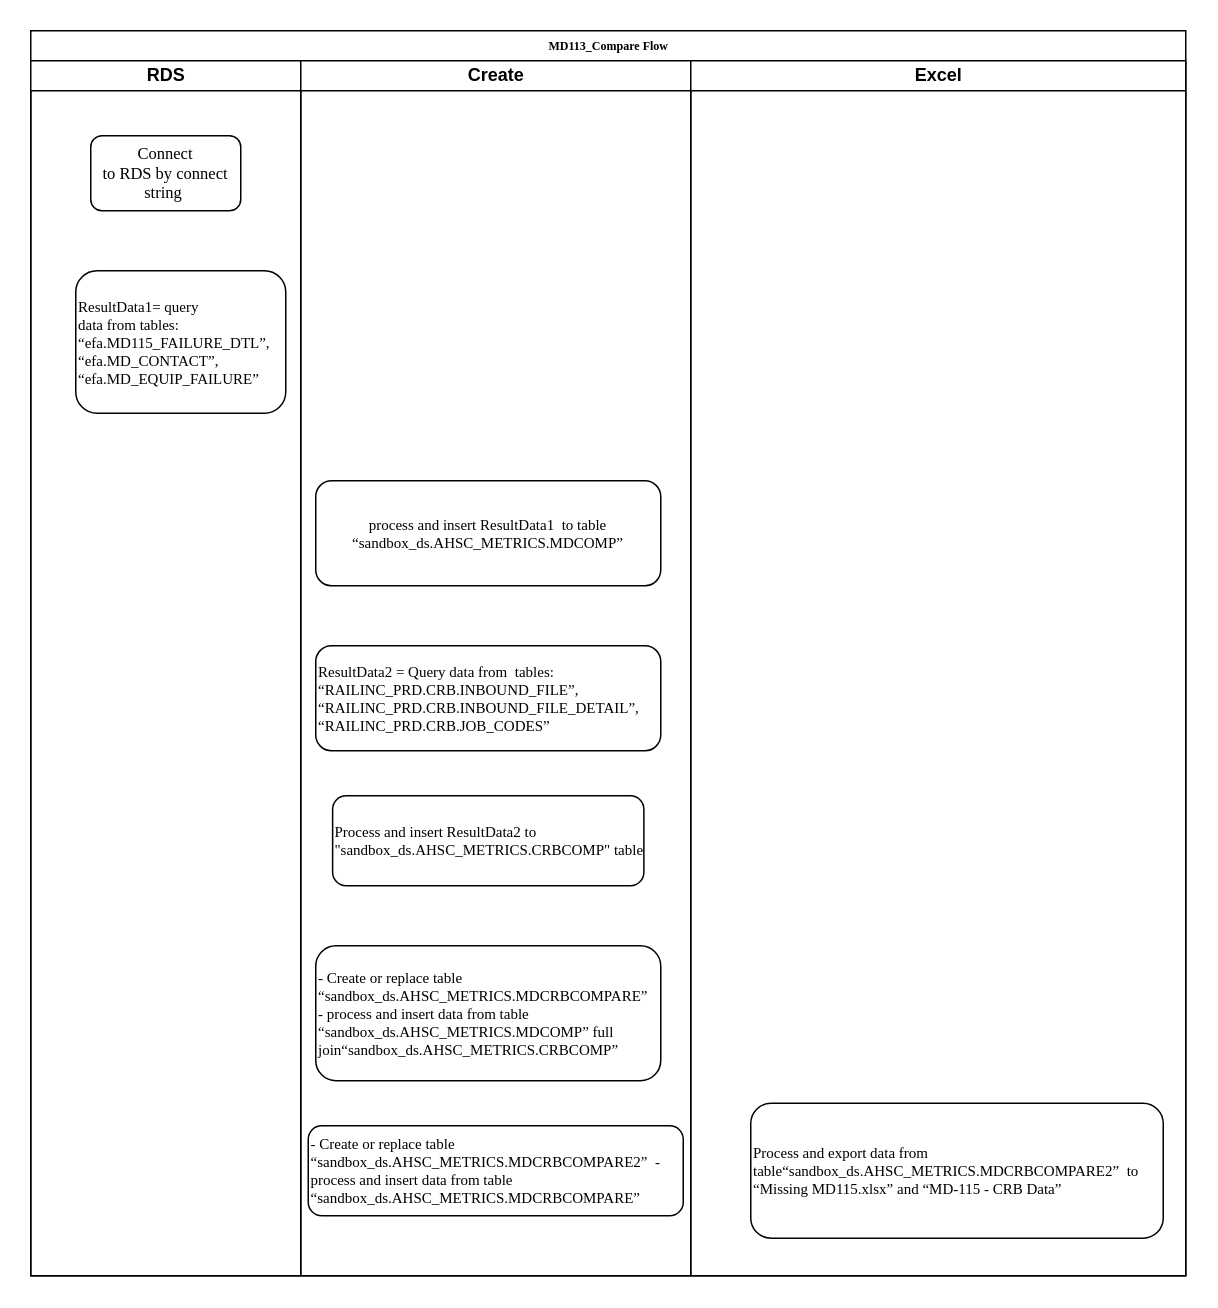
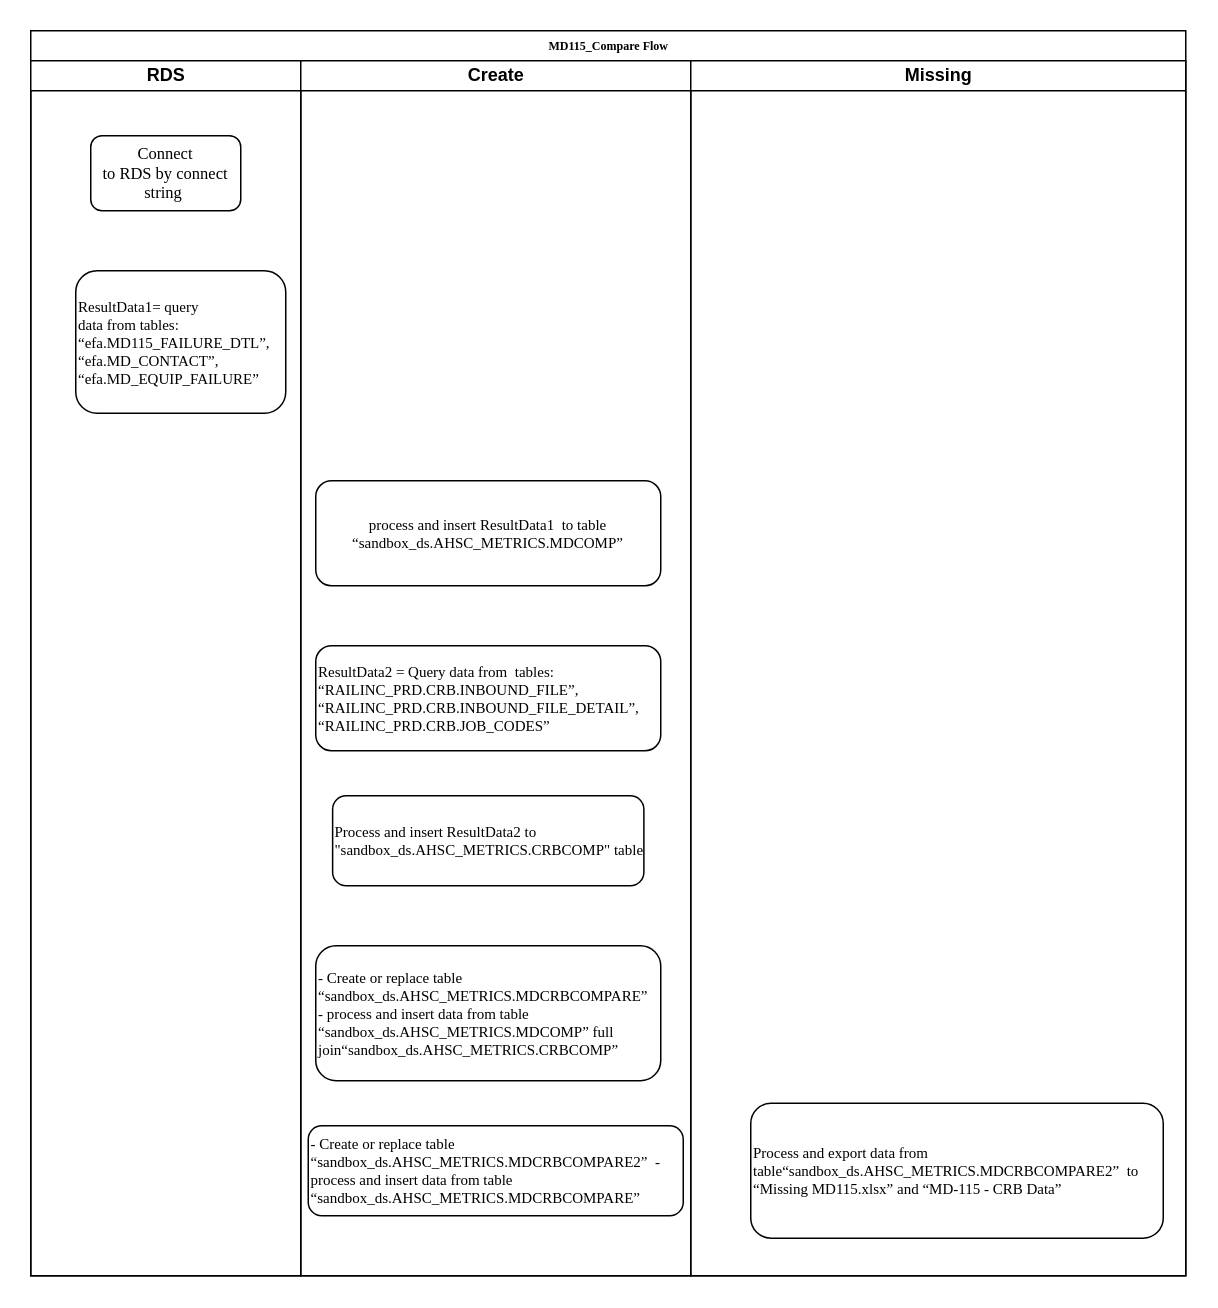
(609, 46) -> (609, 46)
(939, 76) -> (939, 76)
